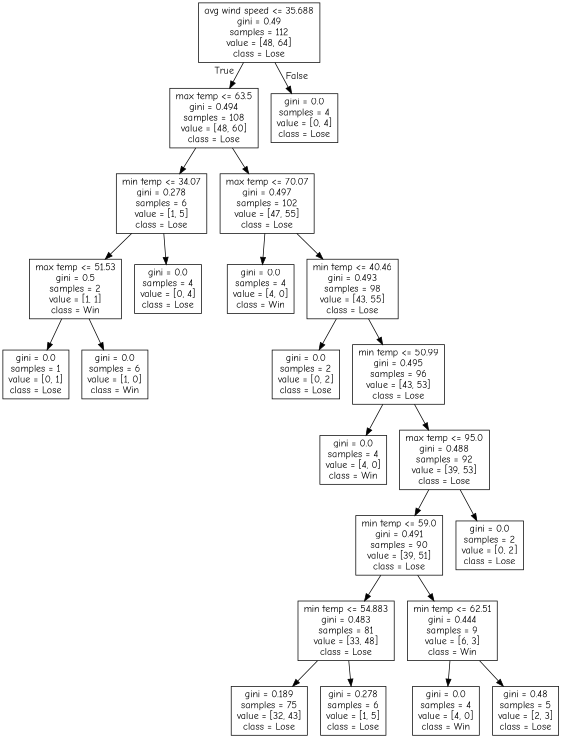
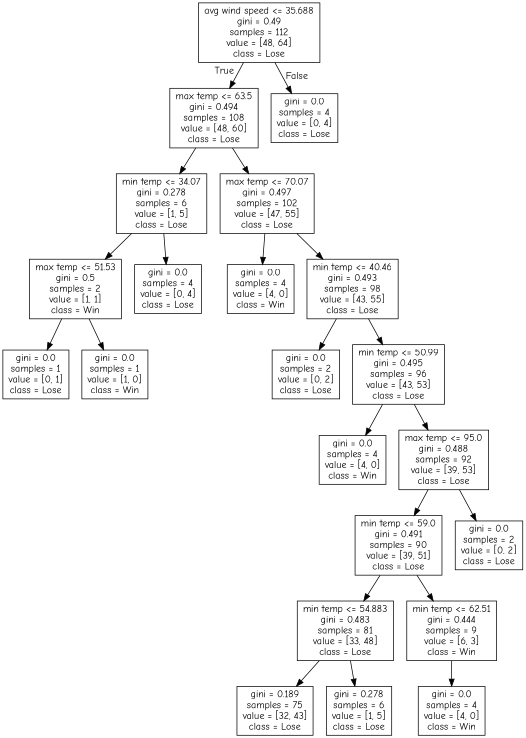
(115, 374) -> (115, 374)
(526, 711) -> none
